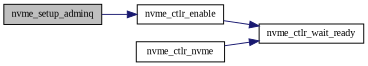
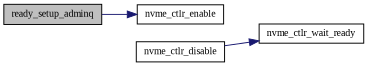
(53, 14) -> (53, 14)
(237, 23) -> none
(180, 52) -> (180, 52)
